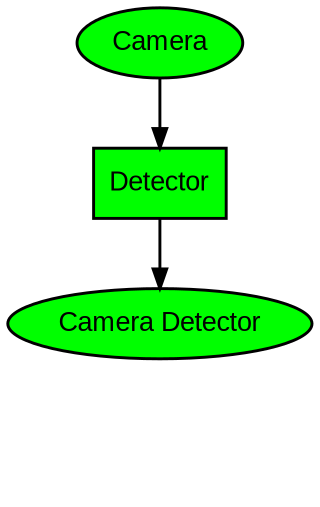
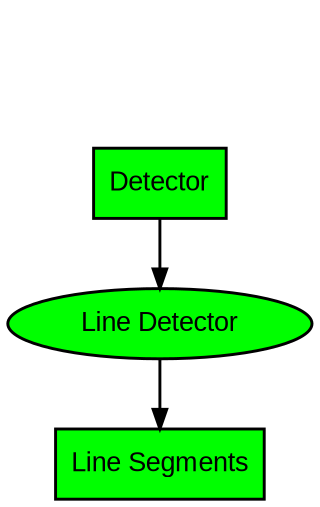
(160, 43) -> none
(160, 324) -> (160, 324)
none -> (160, 464)
